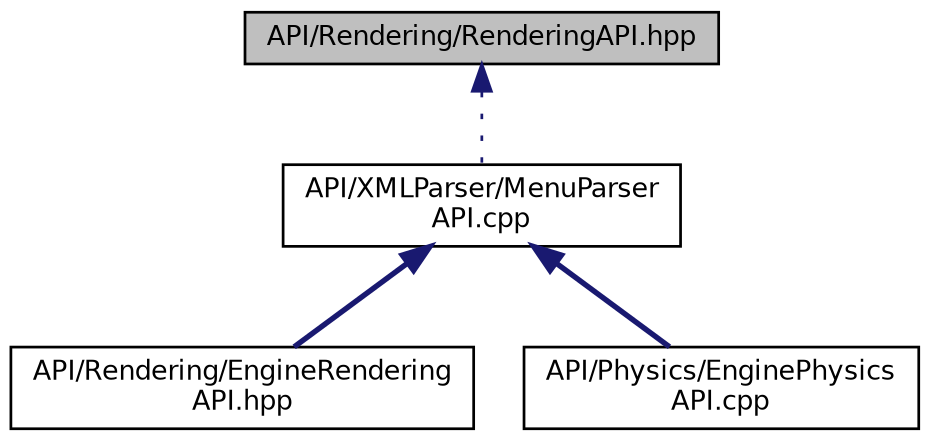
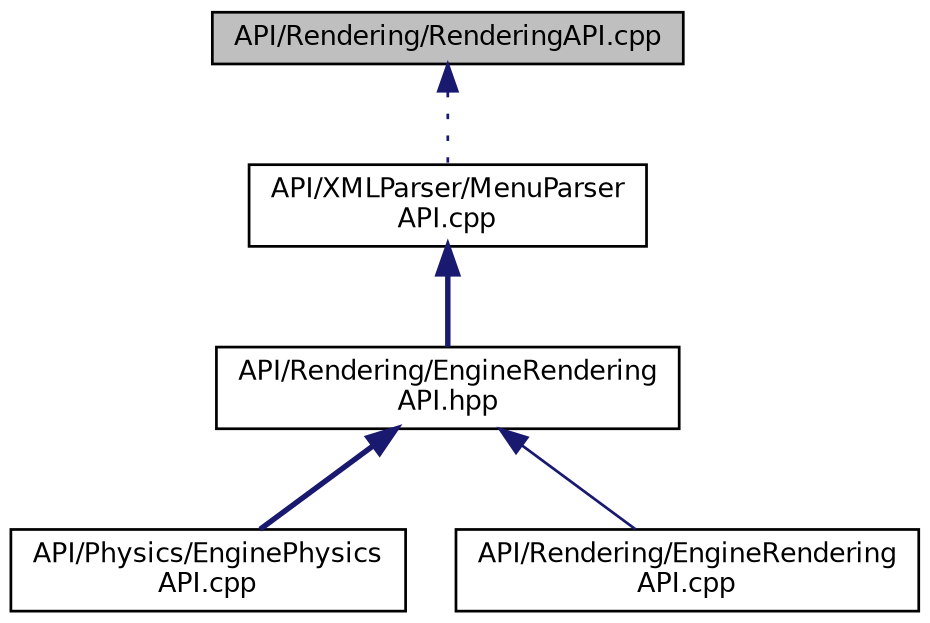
(482, 38) -> (448, 38)
(613, 305) -> (317, 487)
none -> (687, 570)
